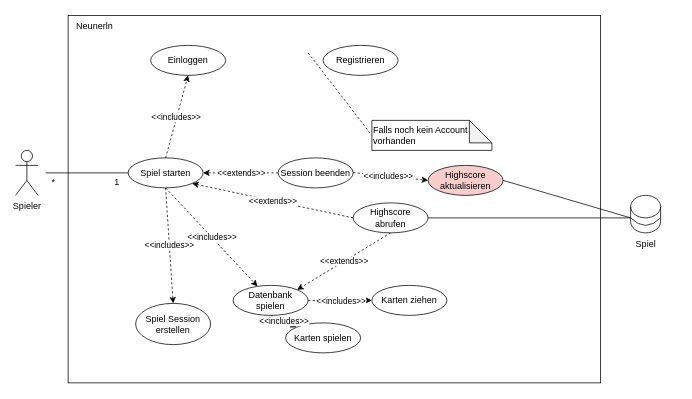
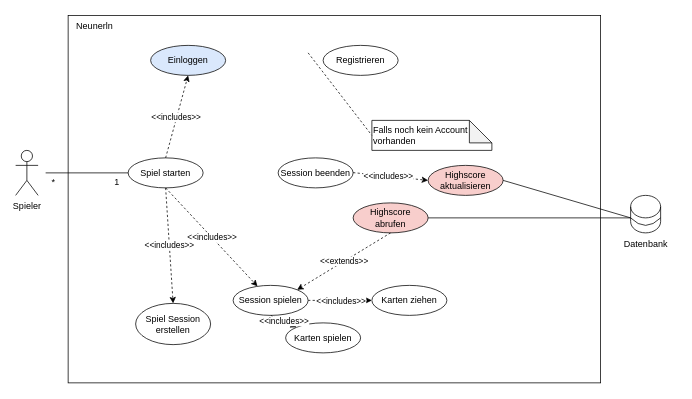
(188, 60) -> (188, 60)
(237, 173) -> none
(287, 204) -> none
(390, 218) -> (390, 218)
(646, 244) -> (646, 244)
(270, 300) -> (270, 300)
